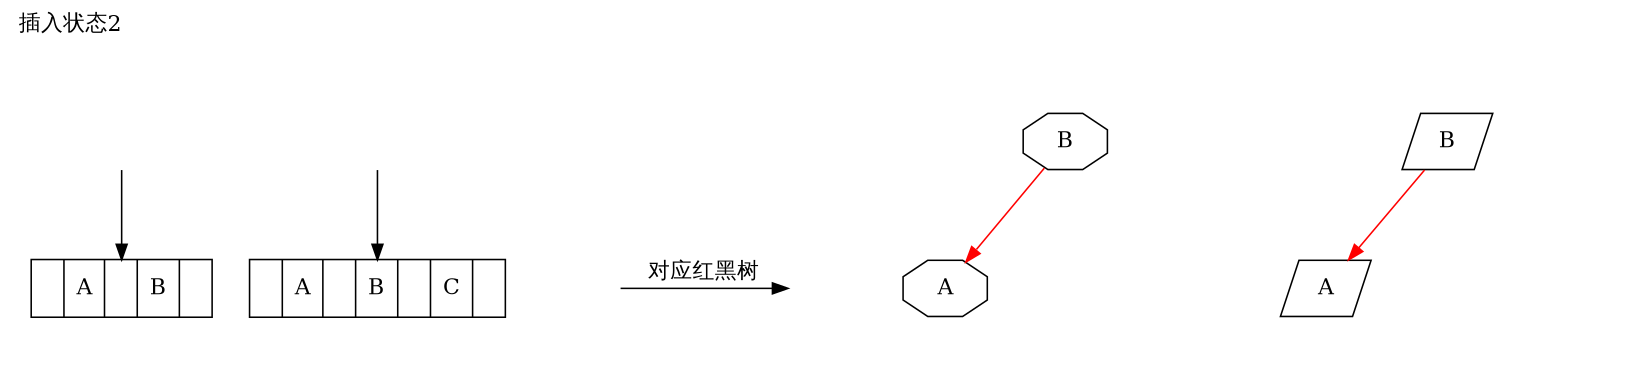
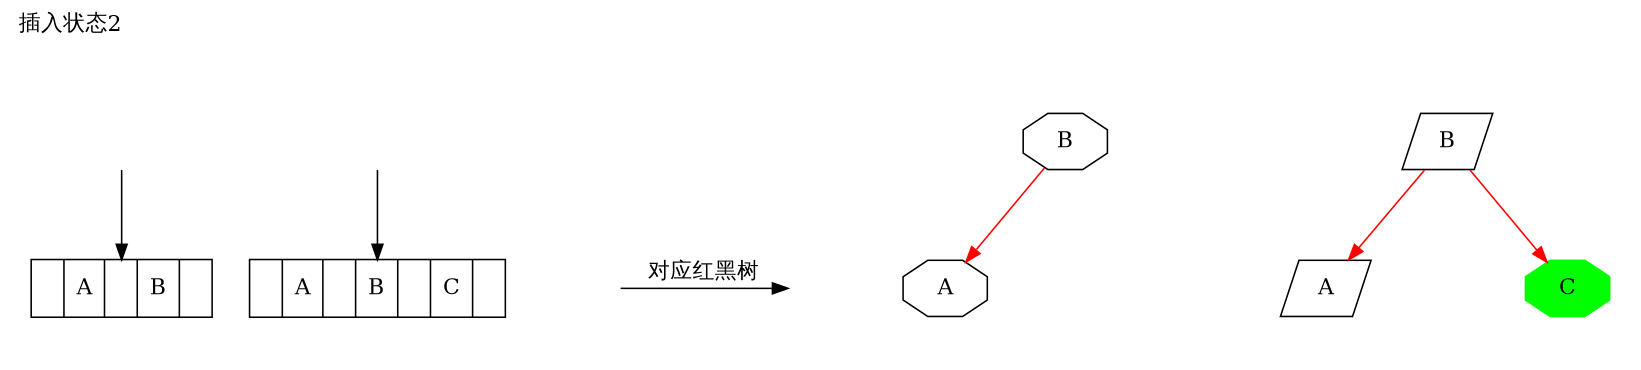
none -> (1568, 288)
